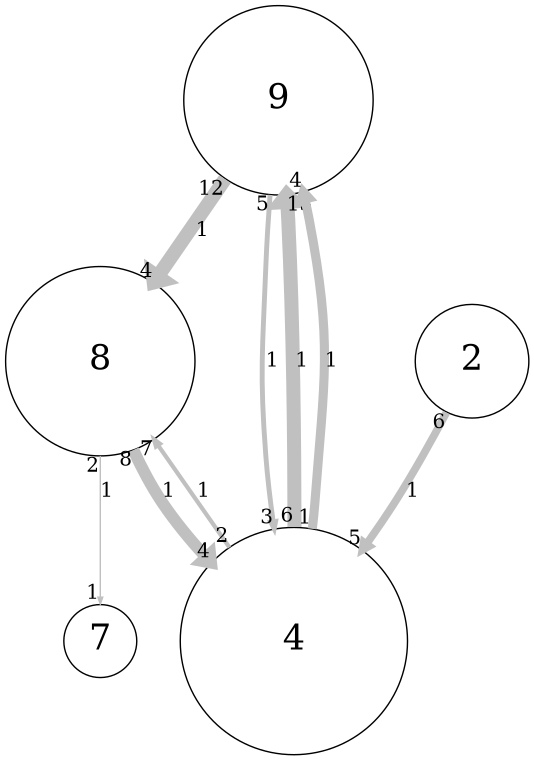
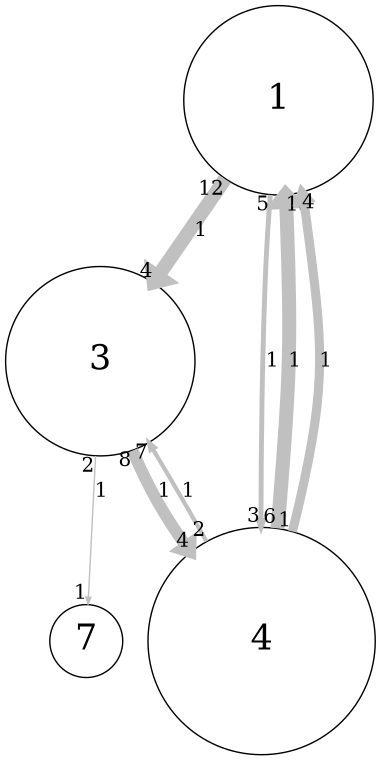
(278, 100) -> (278, 100)
(100, 361) -> (100, 361)
(472, 361) -> none
